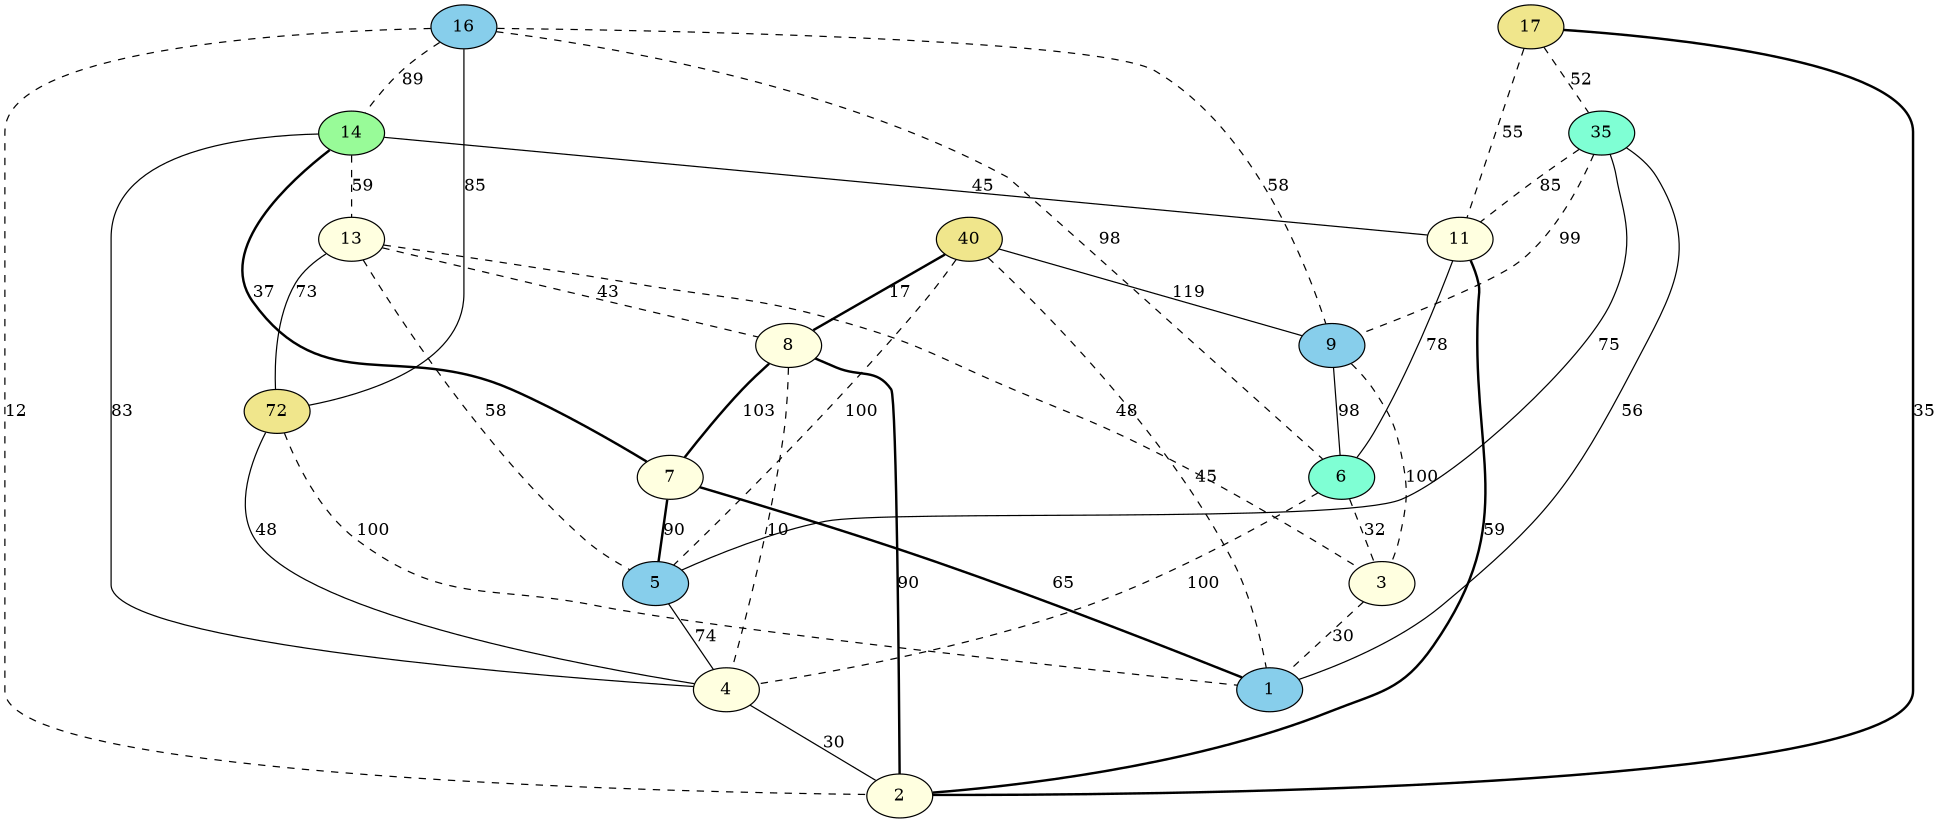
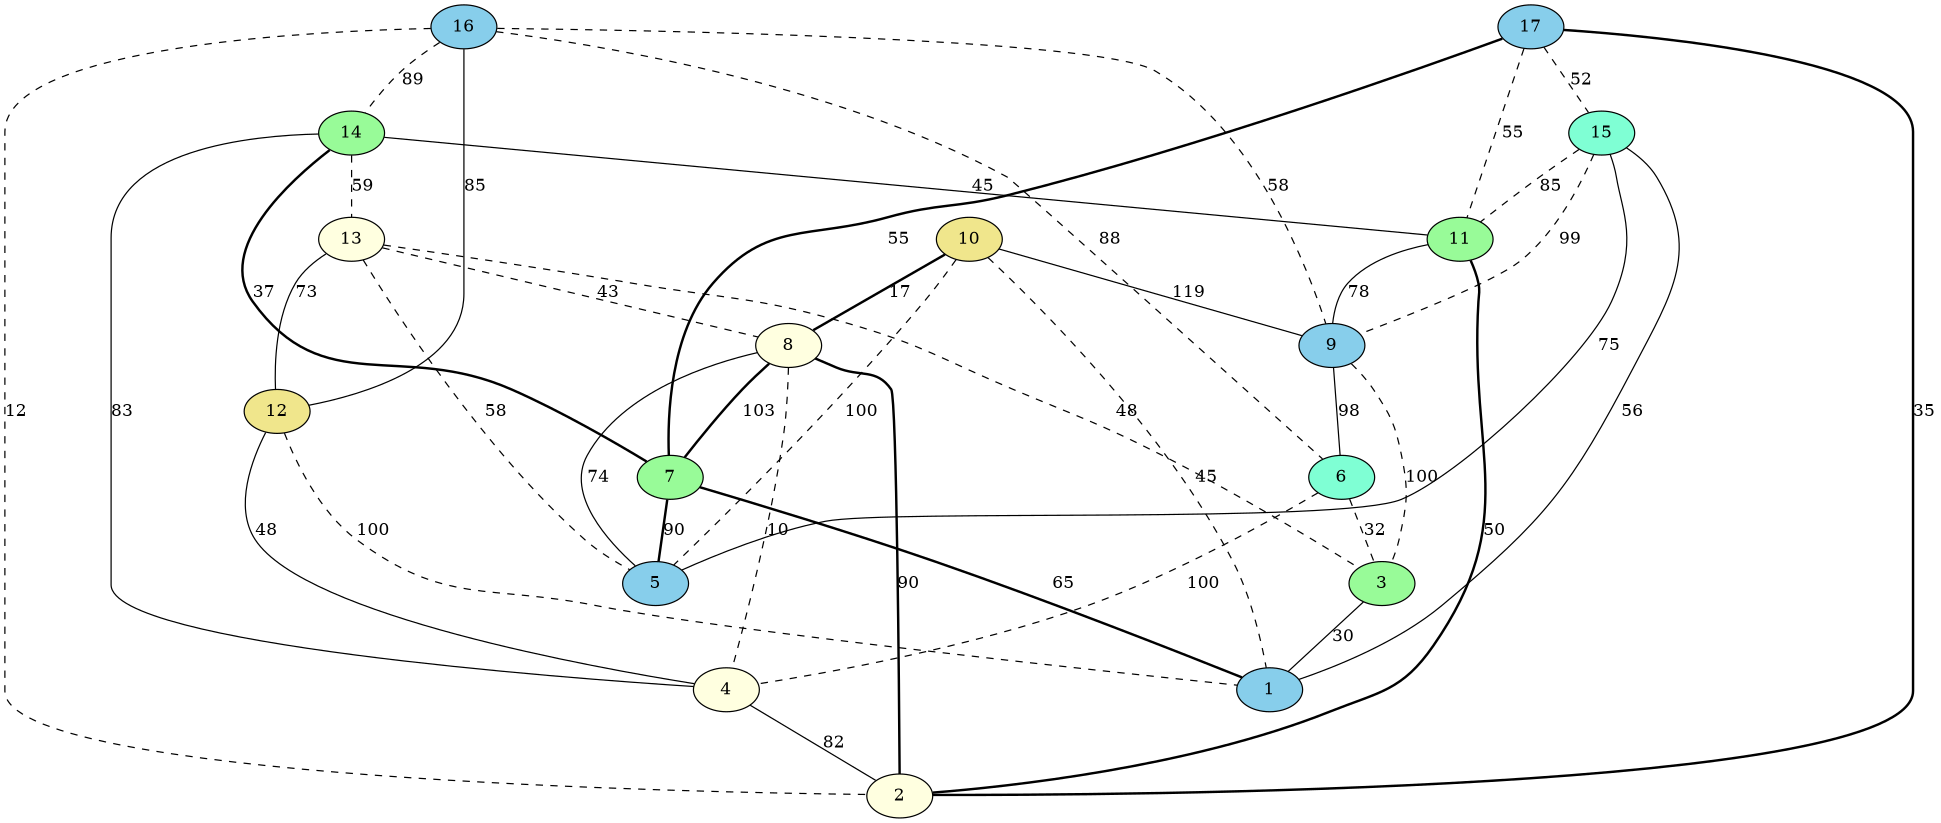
(1531, 27) -> (1531, 27)
(1602, 133) -> (1602, 133)
none -> (1044, 186)
(969, 239) -> (969, 239)
(1110, 239) -> (1110, 239)
(1460, 239) -> (1460, 239)
(1410, 362) -> (1366, 268)
(277, 411) -> (277, 411)
(670, 477) -> (670, 477)
(1495, 530) -> (1495, 530)
(1382, 584) -> (1382, 584)
(691, 637) -> (610, 426)
(1326, 637) -> (1326, 637)
(834, 743) -> (834, 743)
